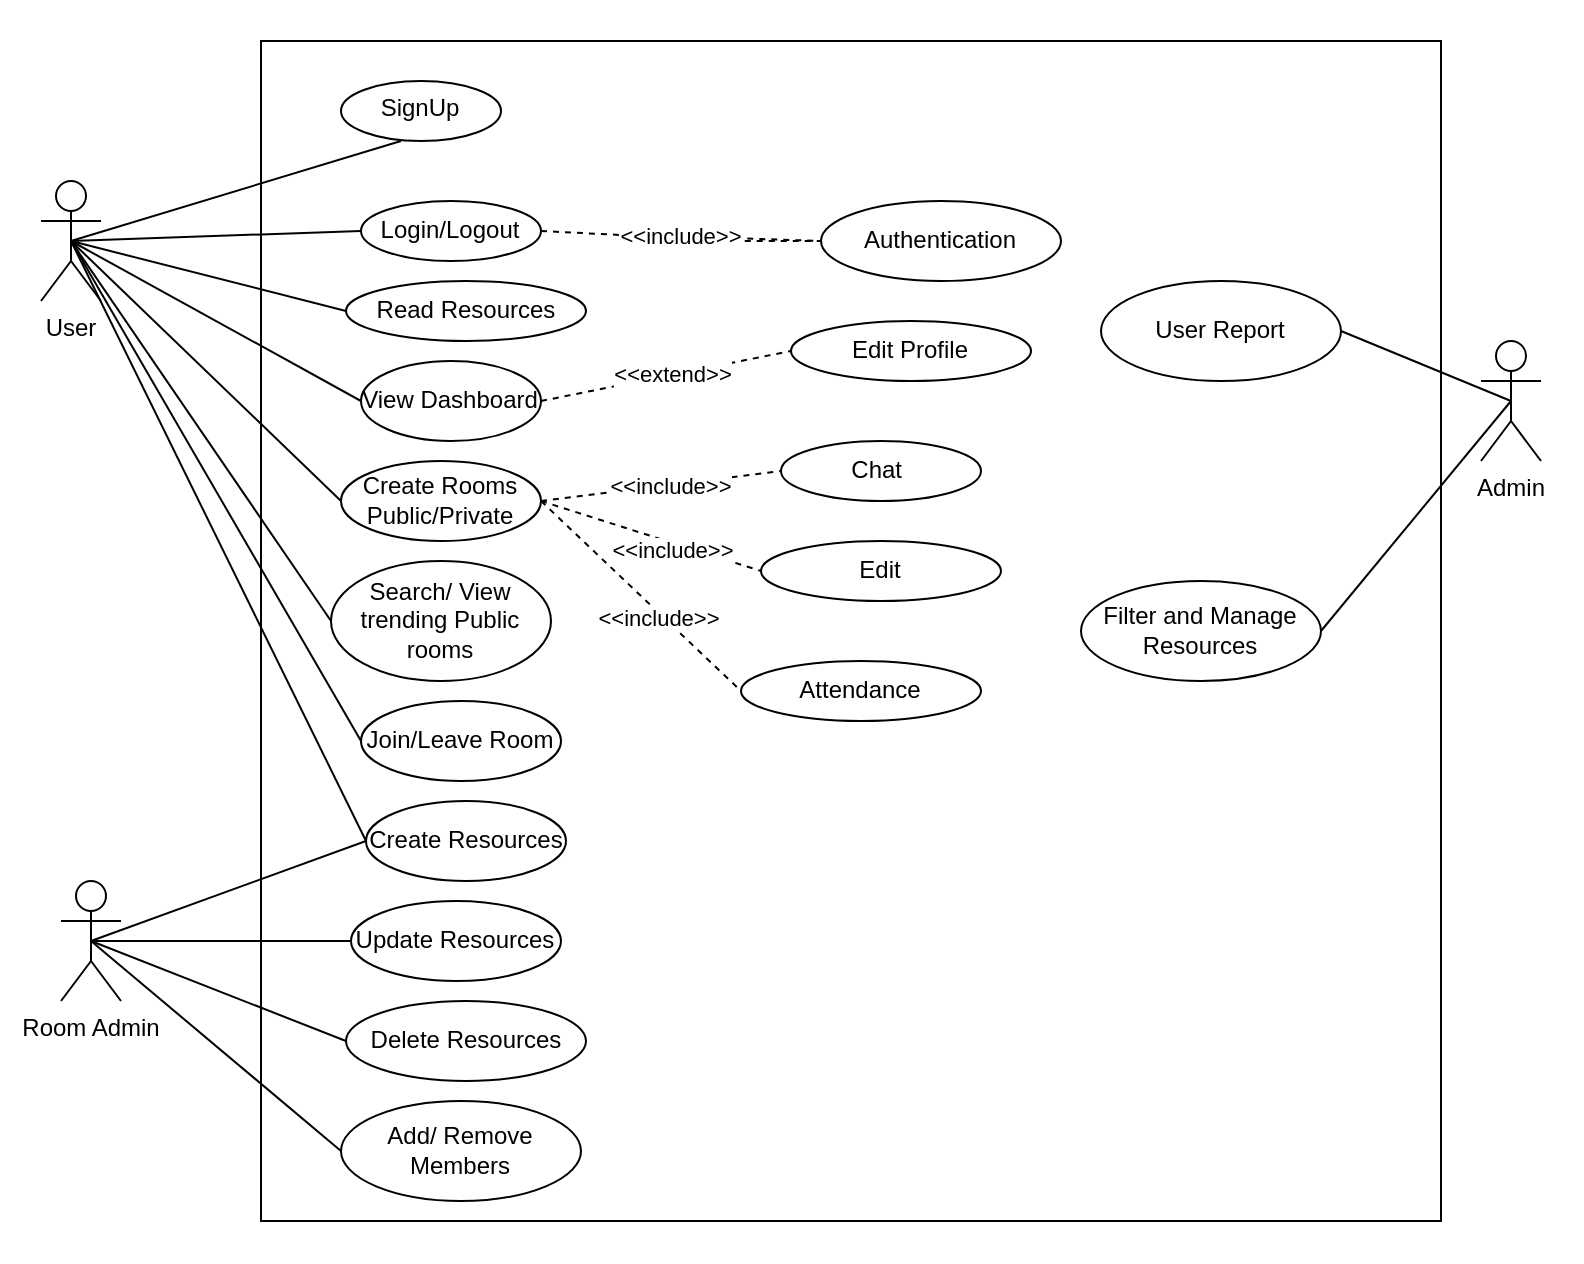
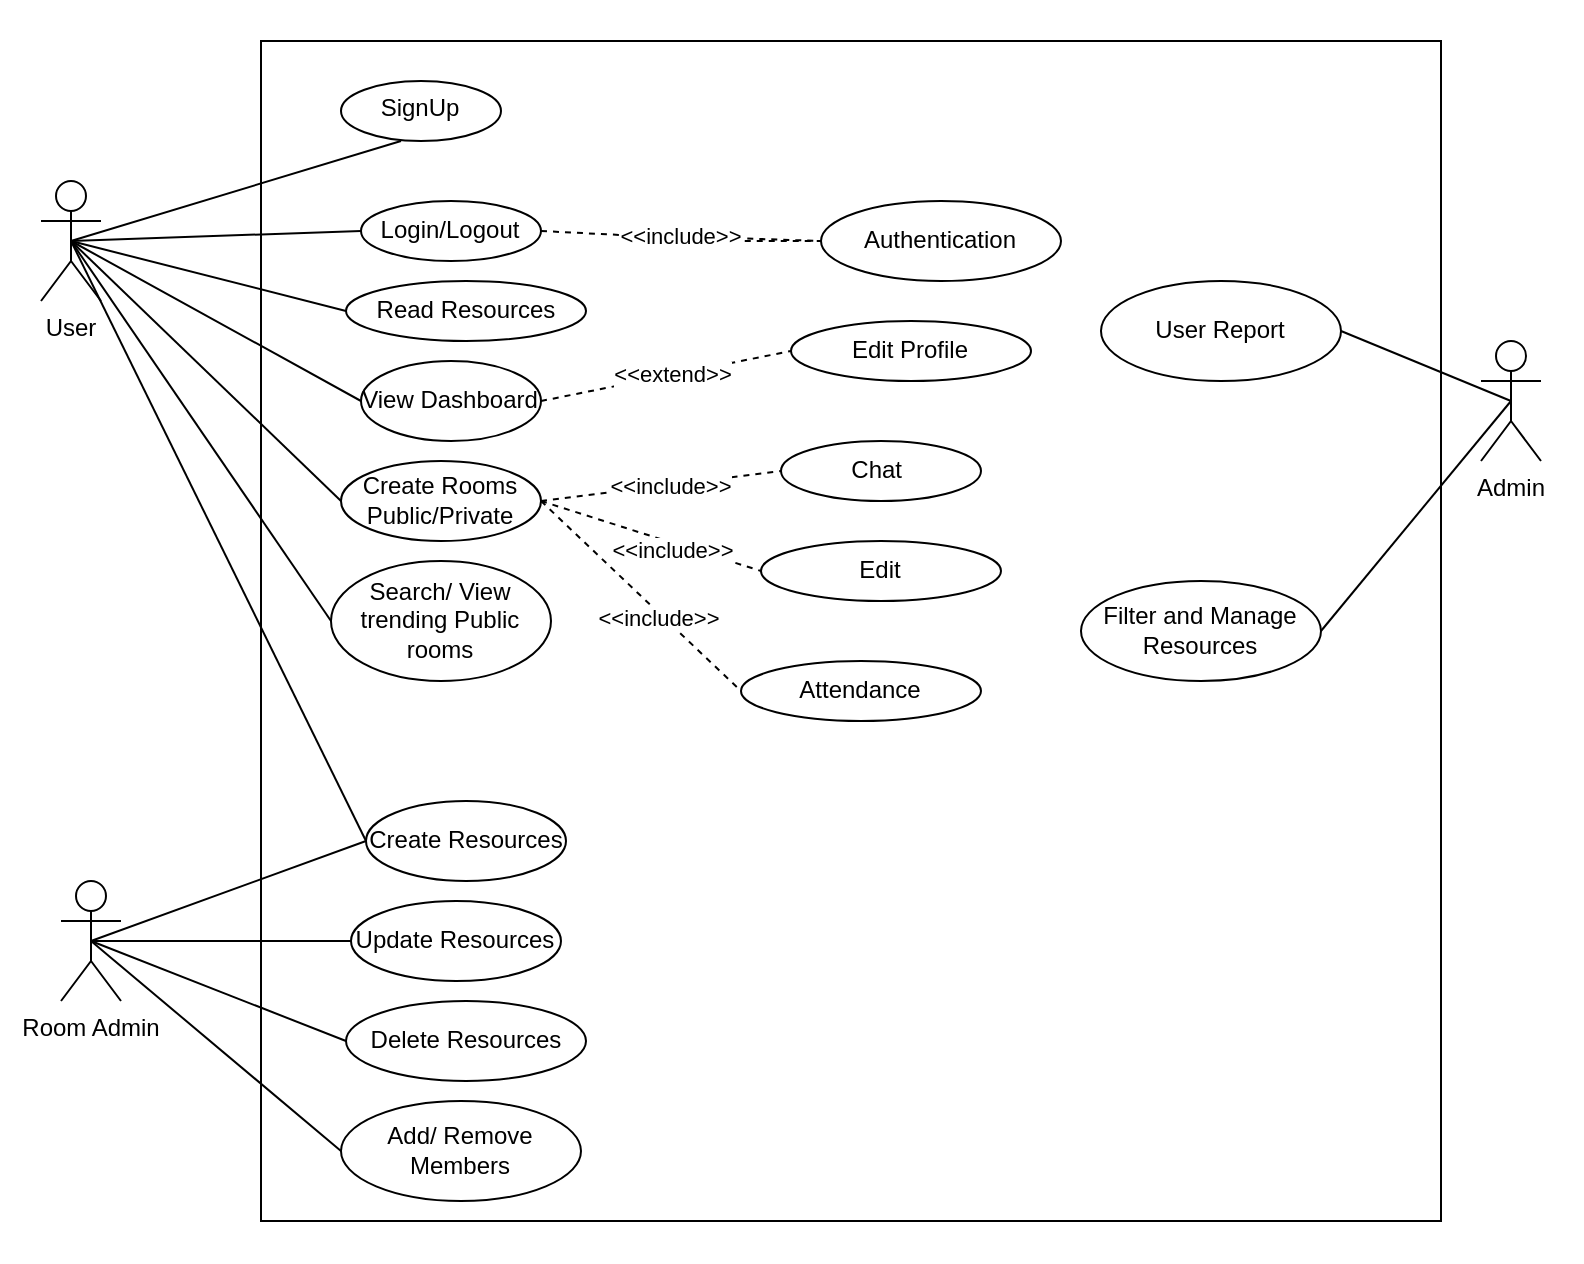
(229, 513) -> none
(461, 741) -> none
